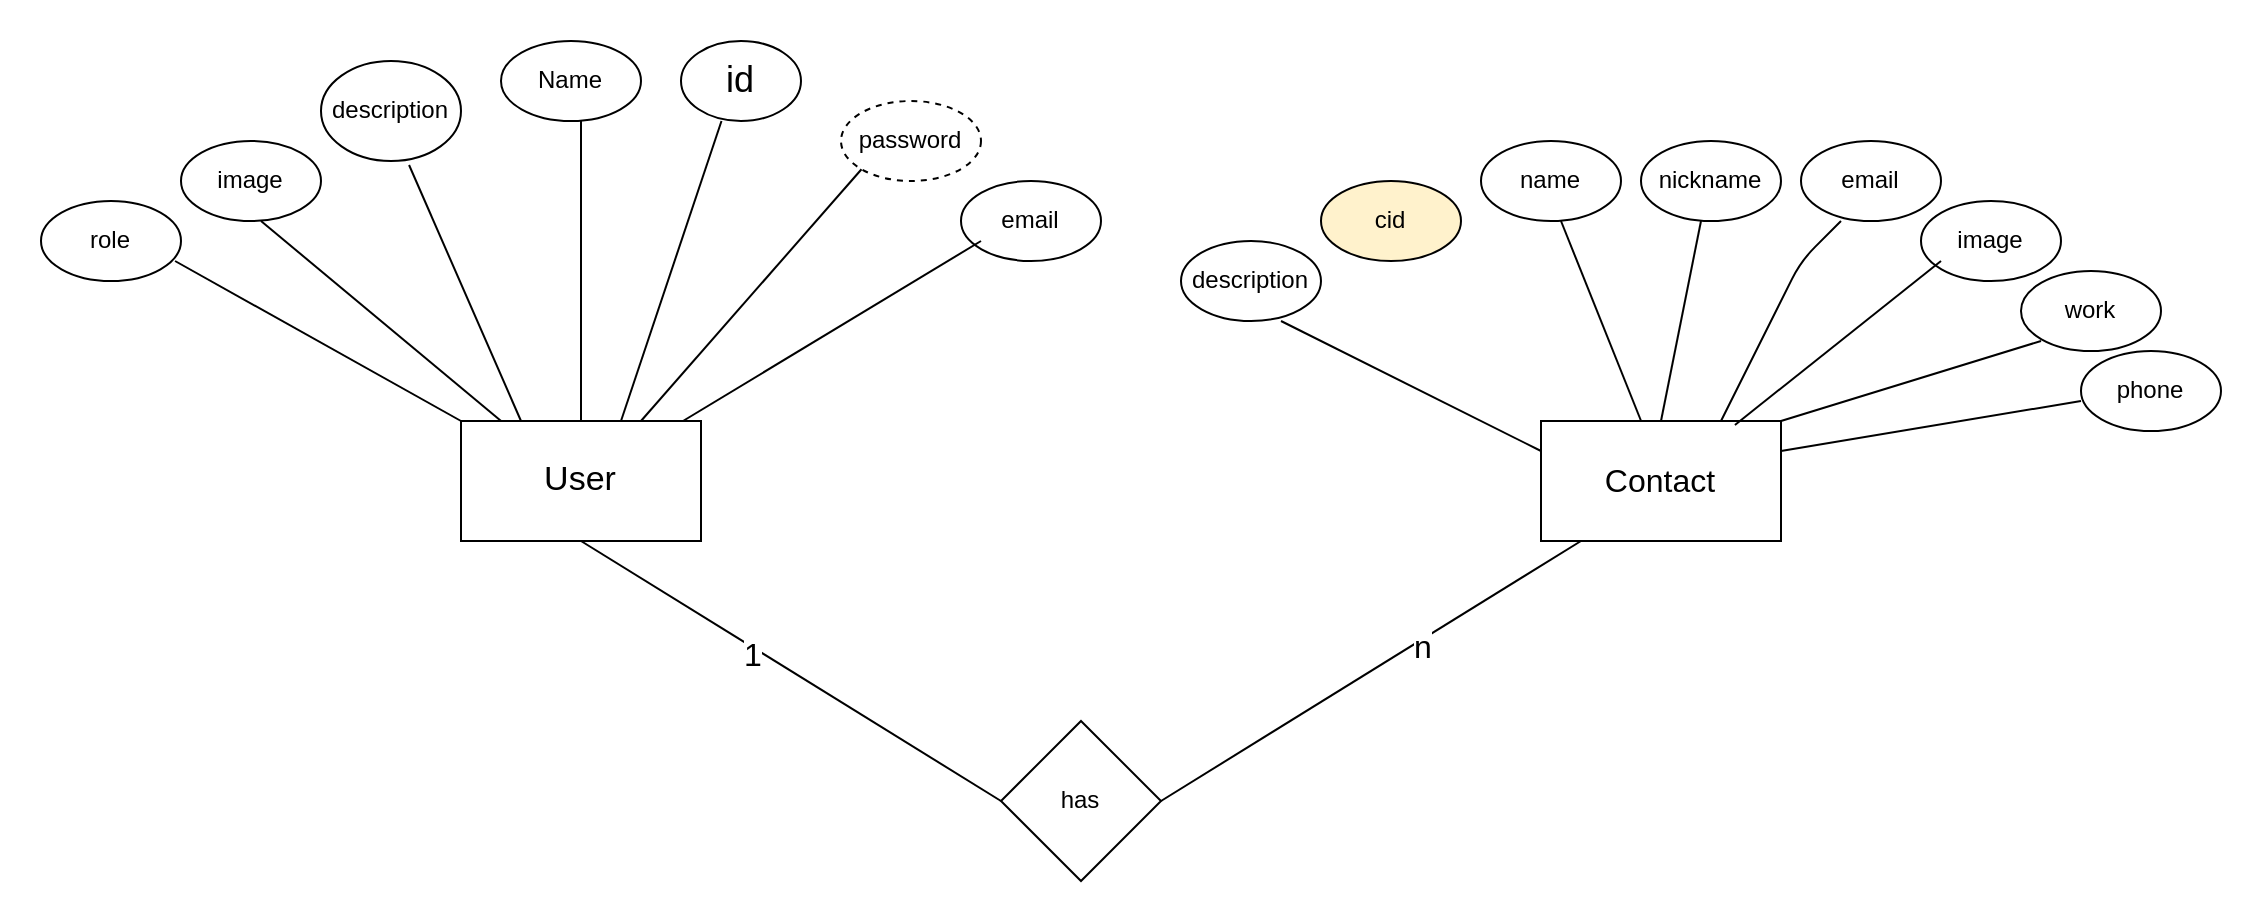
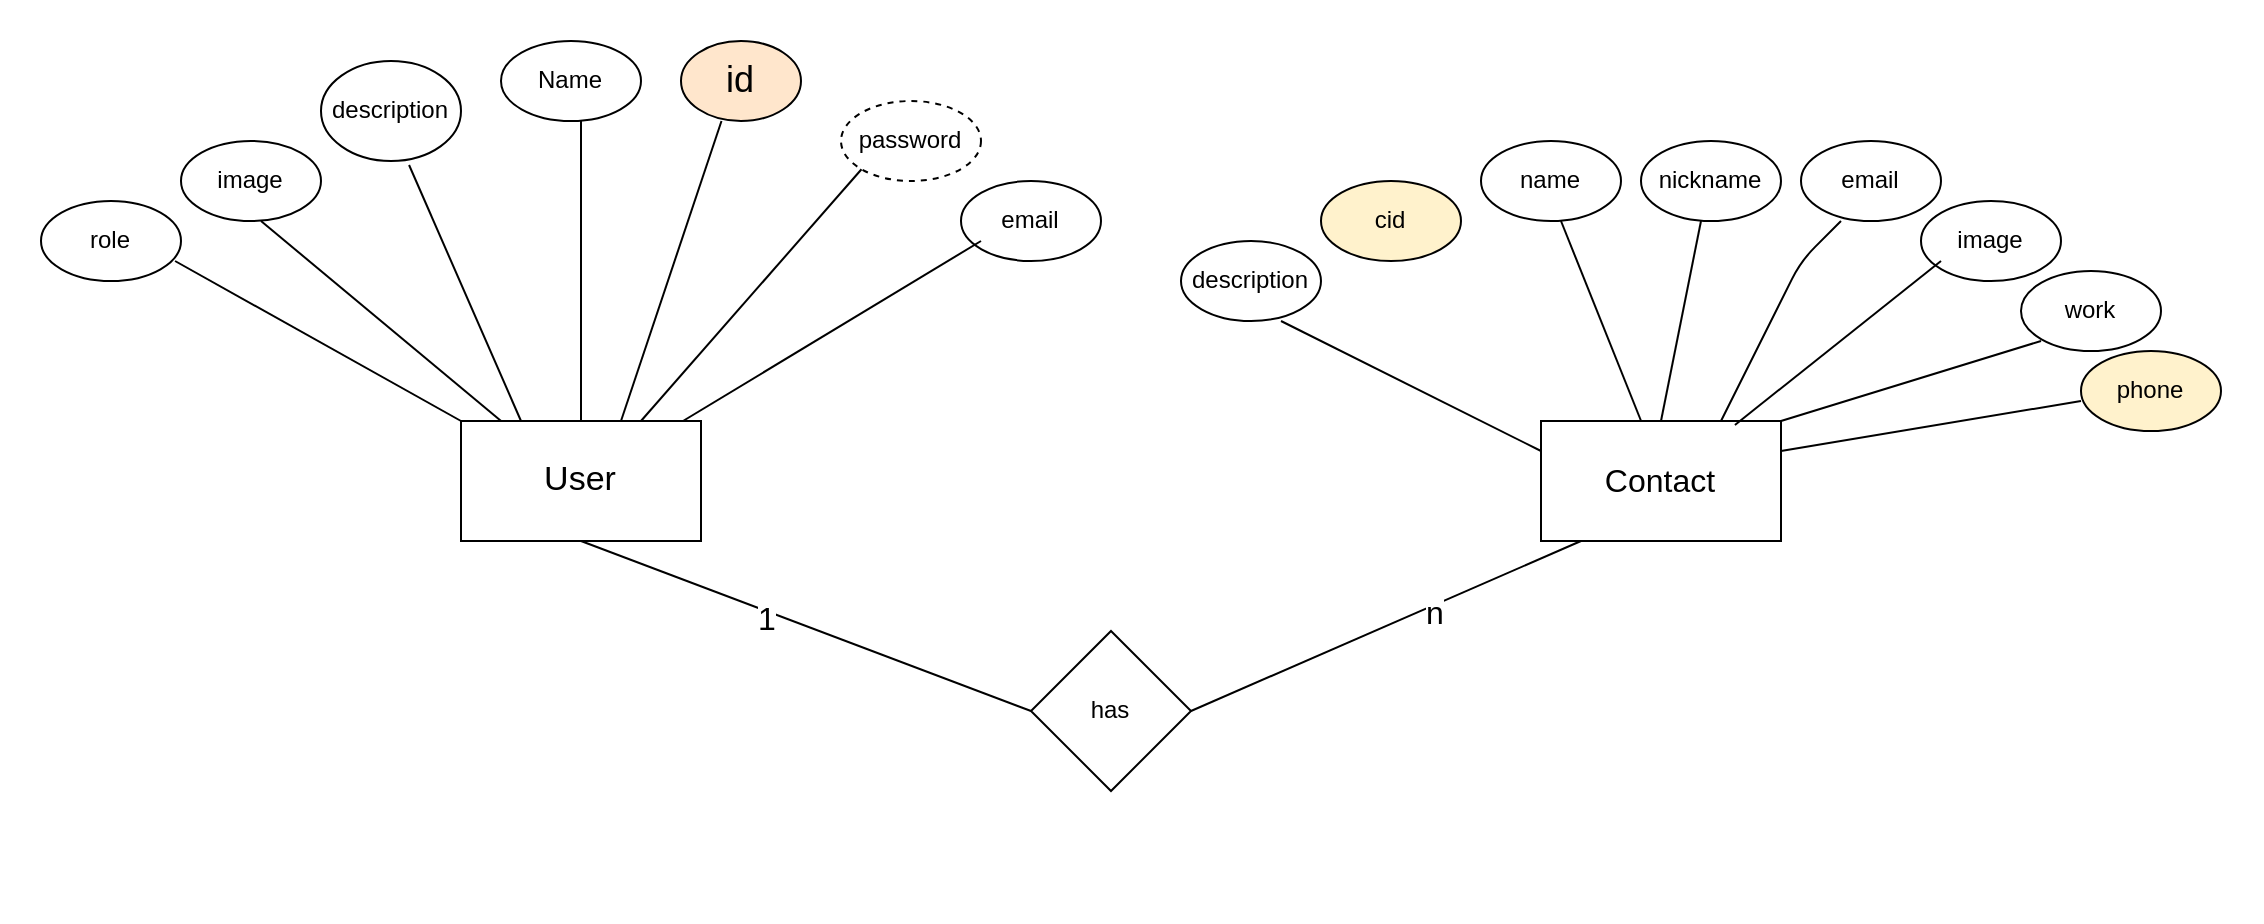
(741, 81) -> (741, 81)
(2151, 391) -> (2151, 391)
(1081, 801) -> (1111, 711)
